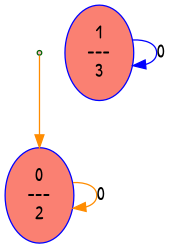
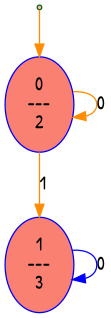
none -> (39, 178)
